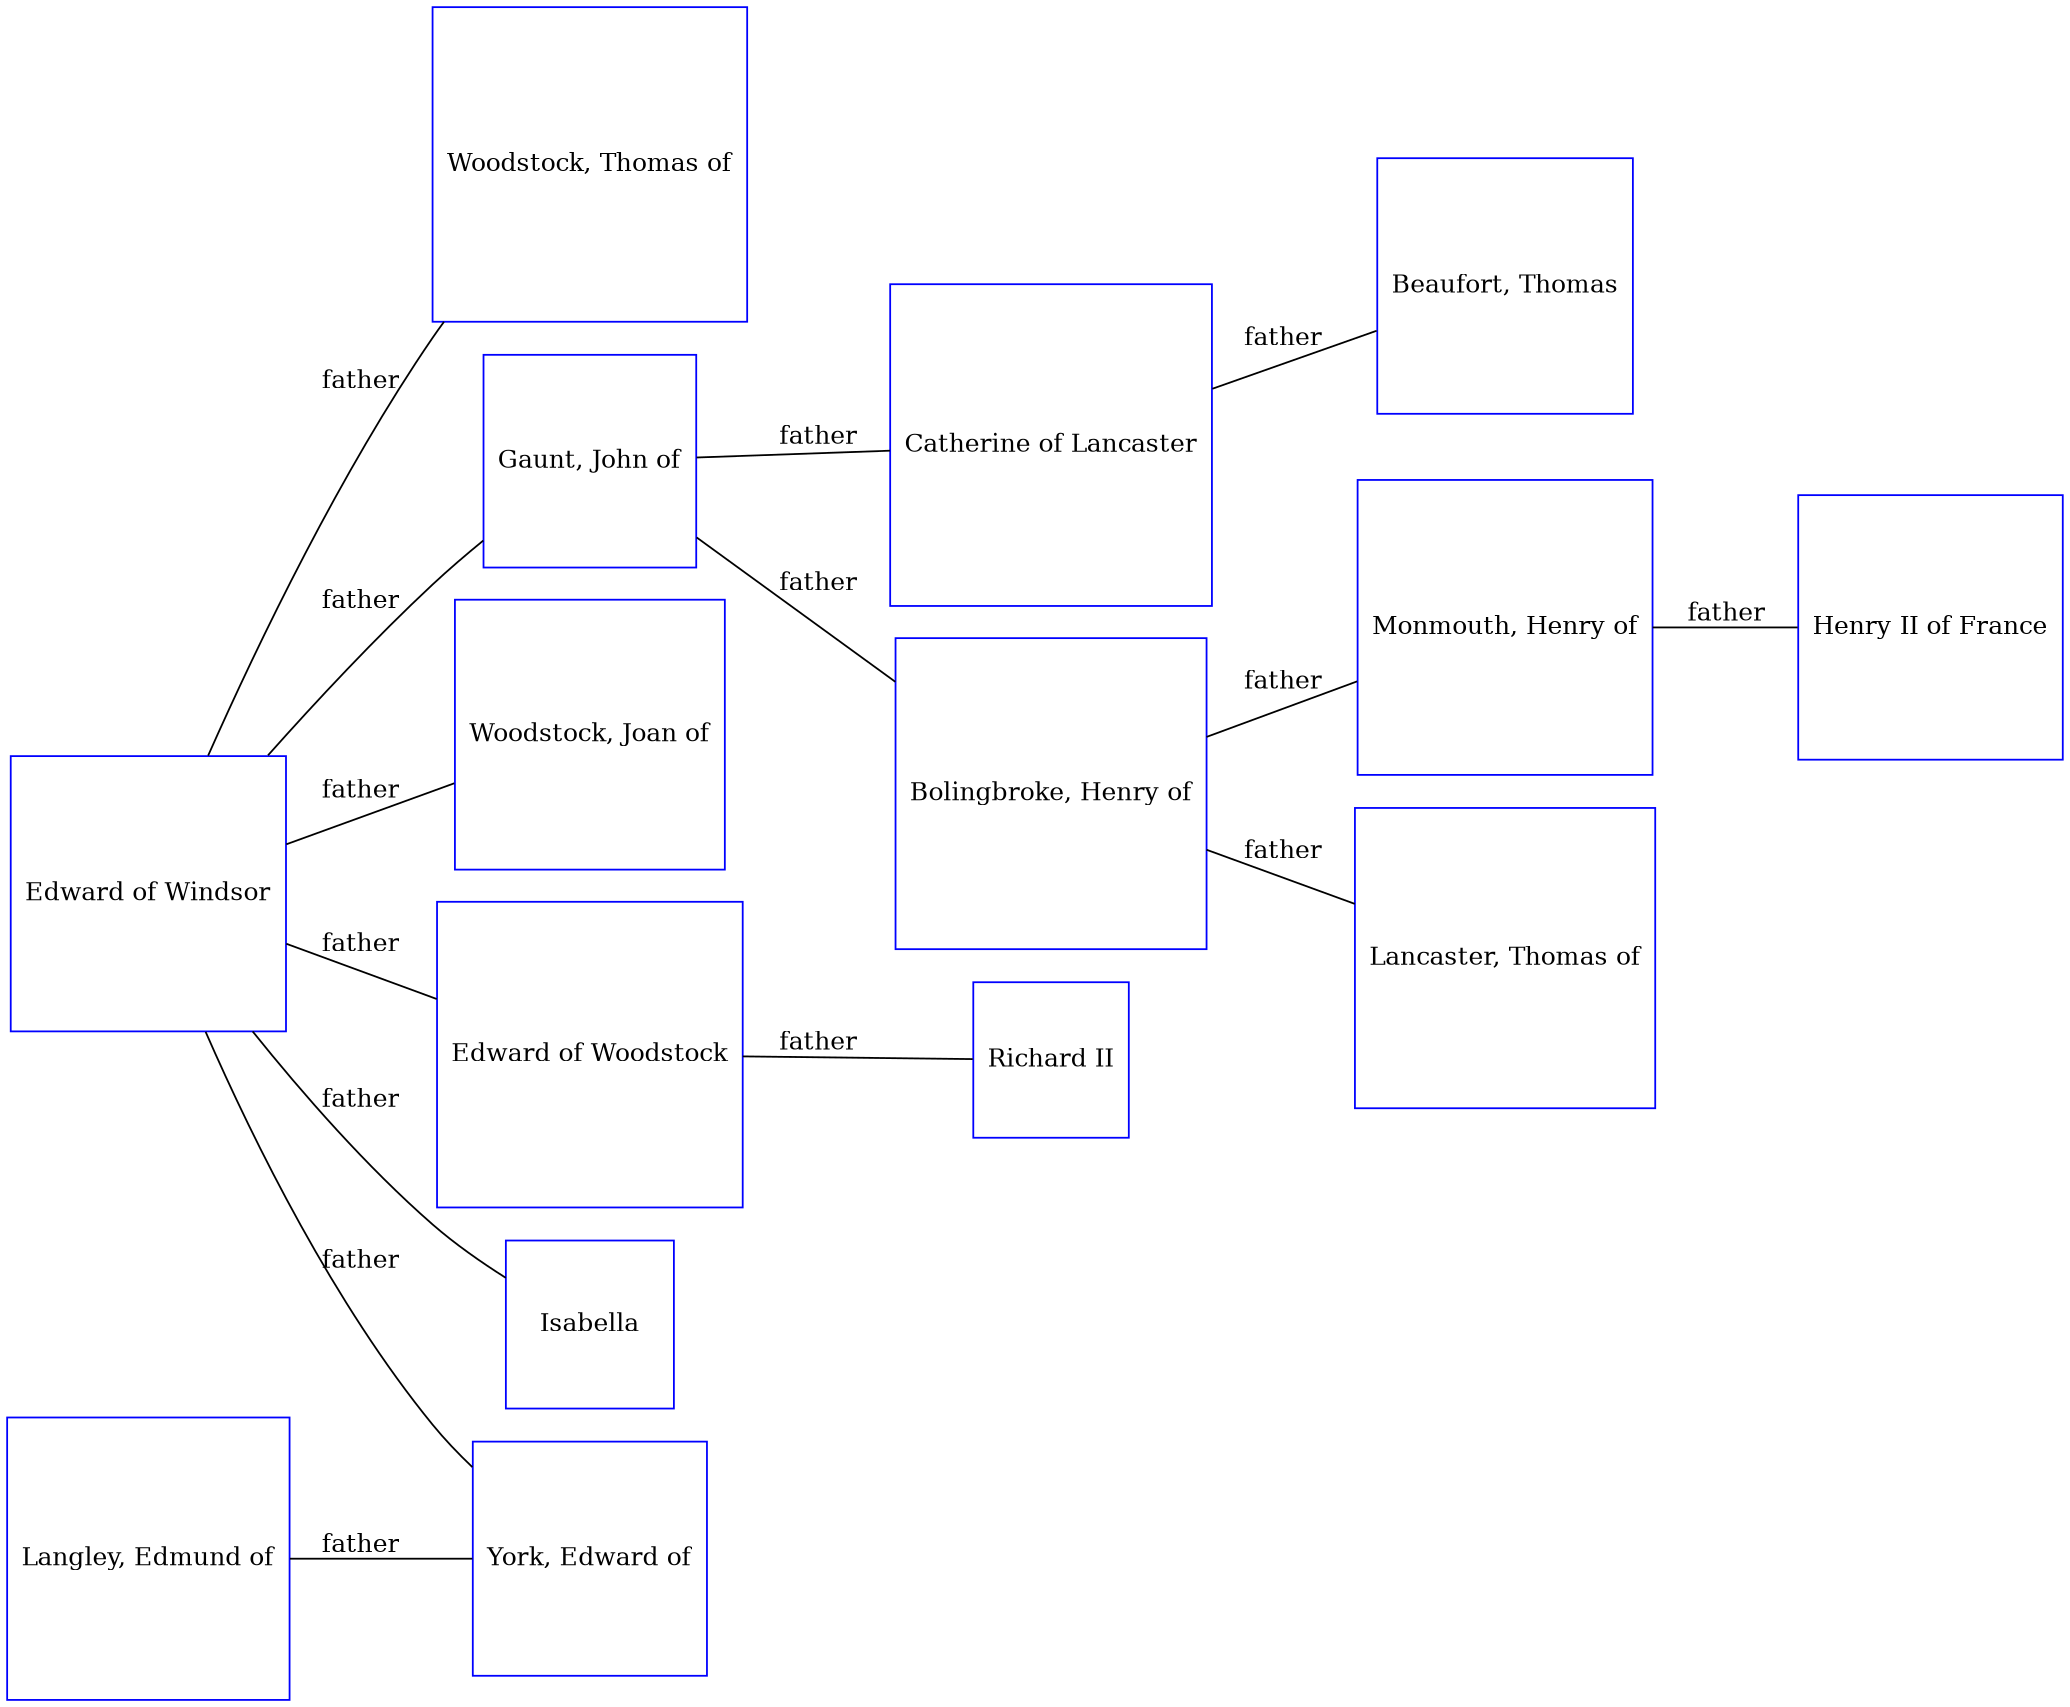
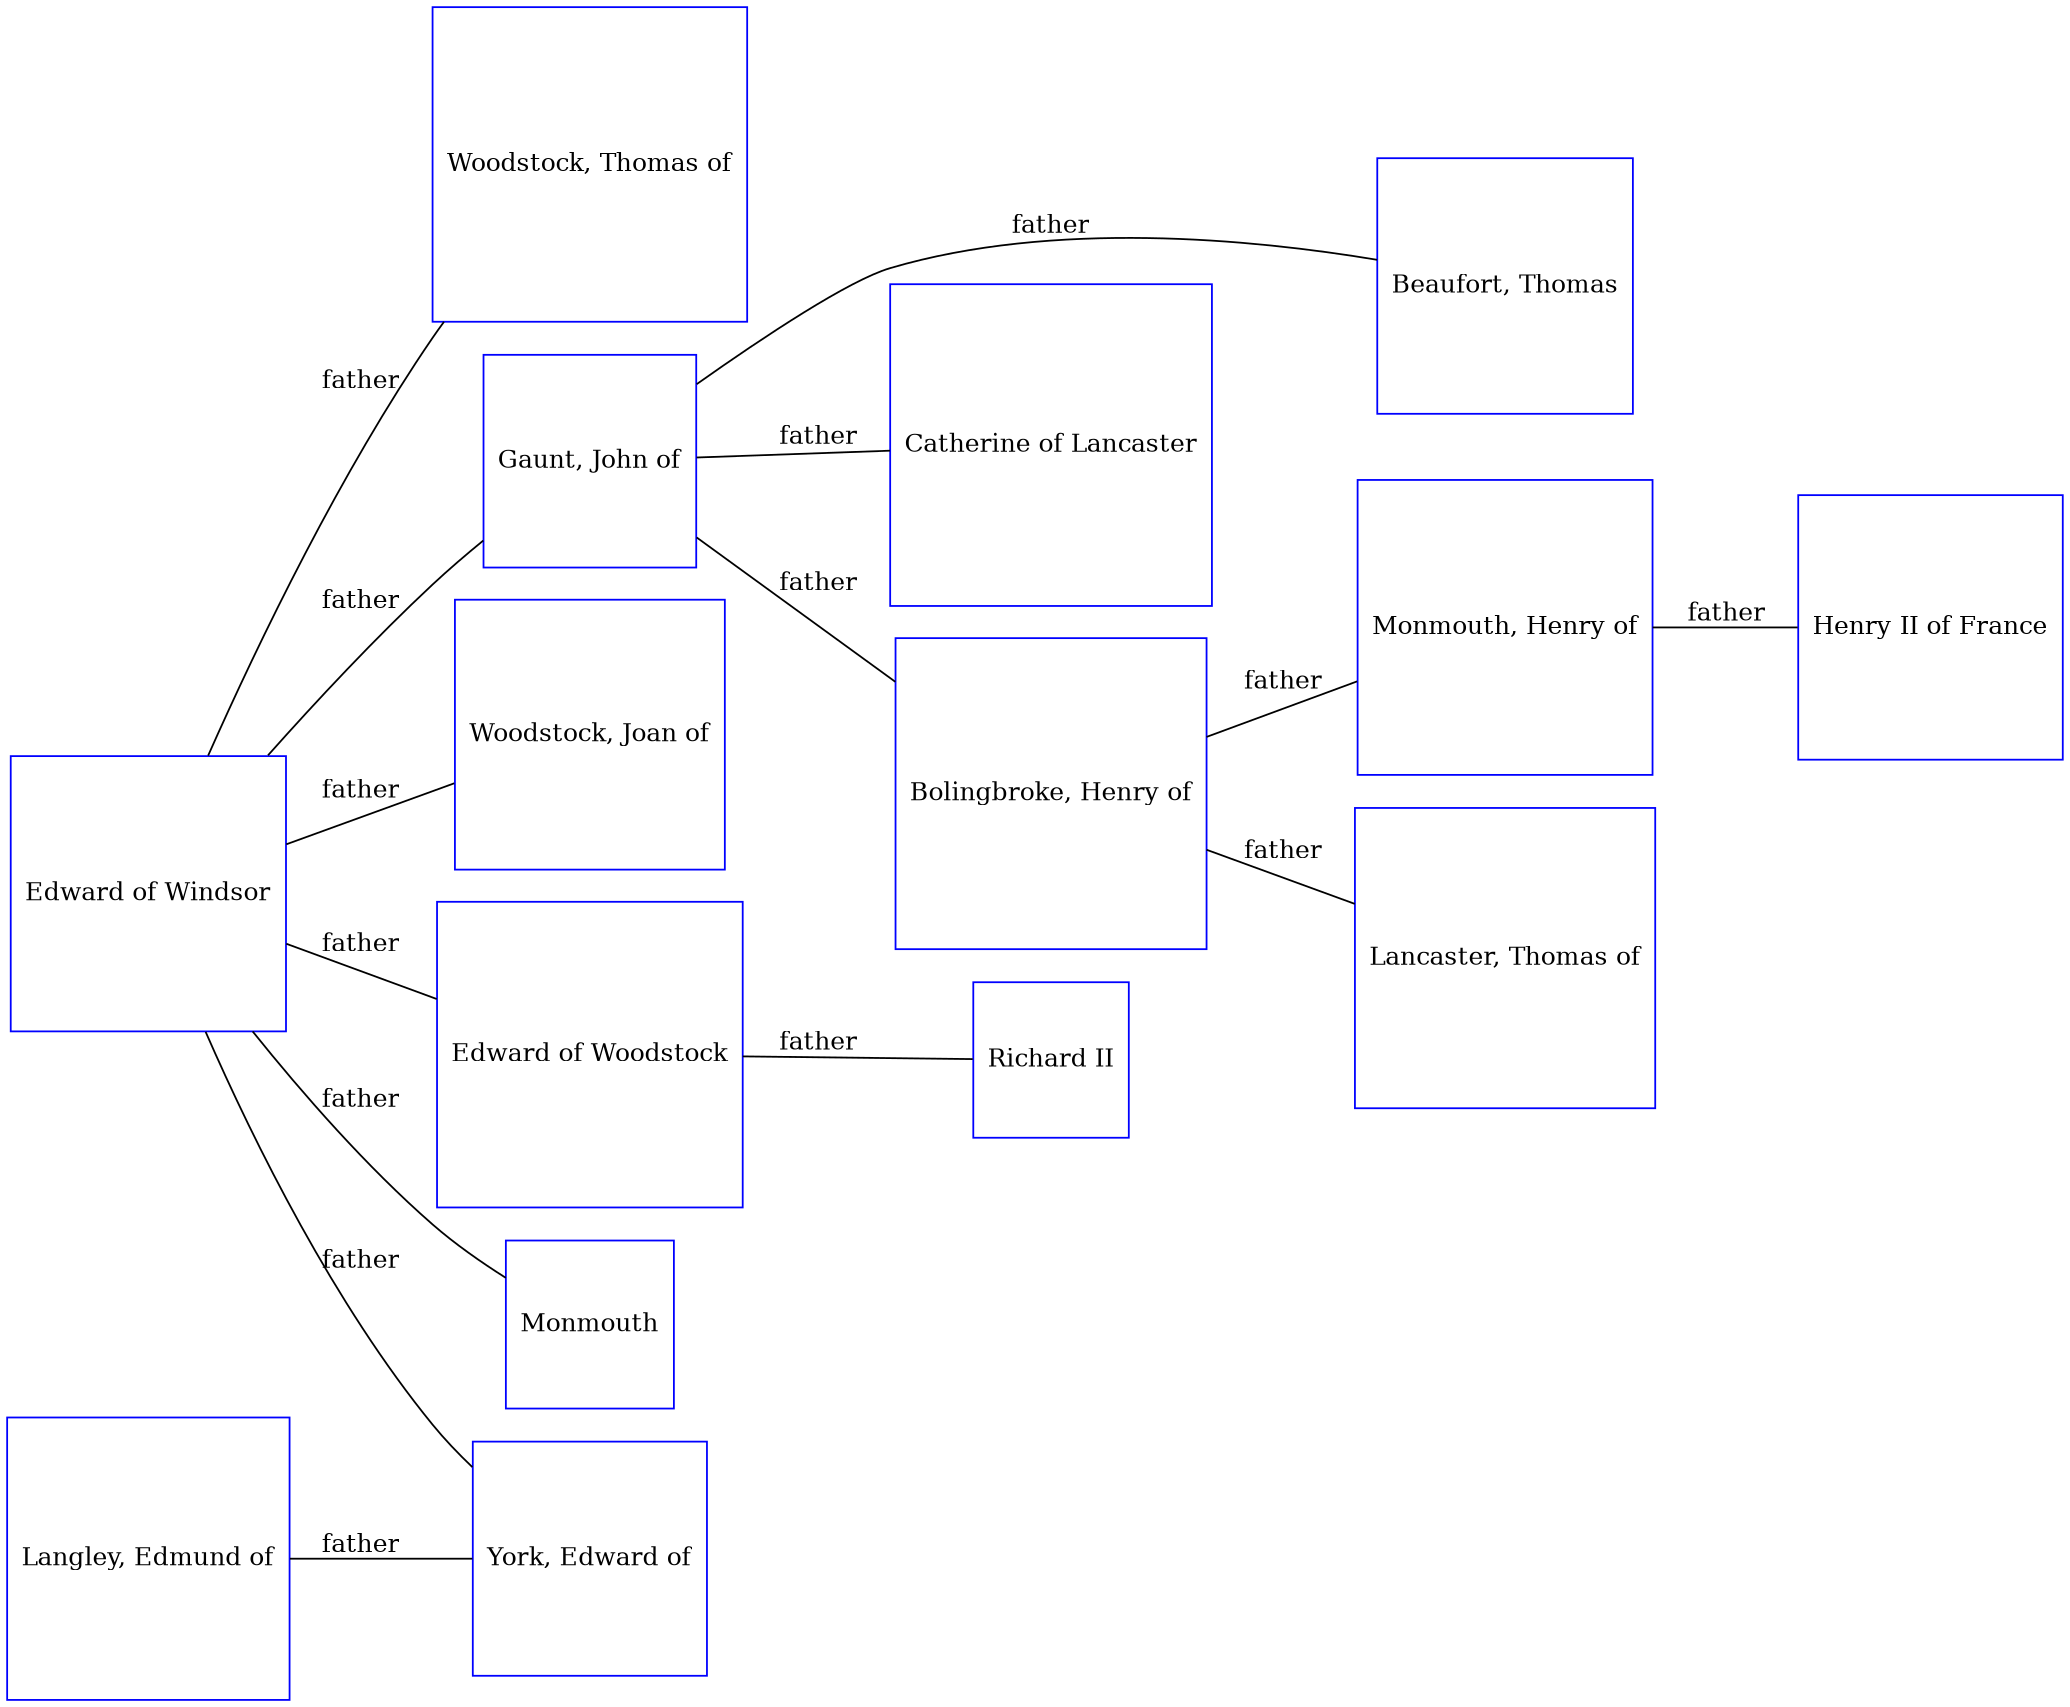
(1294, 360) -> (1020, 243)
(590, 1325) -> (590, 1325)
